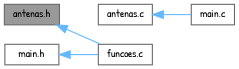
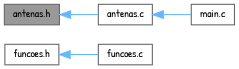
(83, 37) -> (84, 15)
(32, 55) -> (32, 55)
